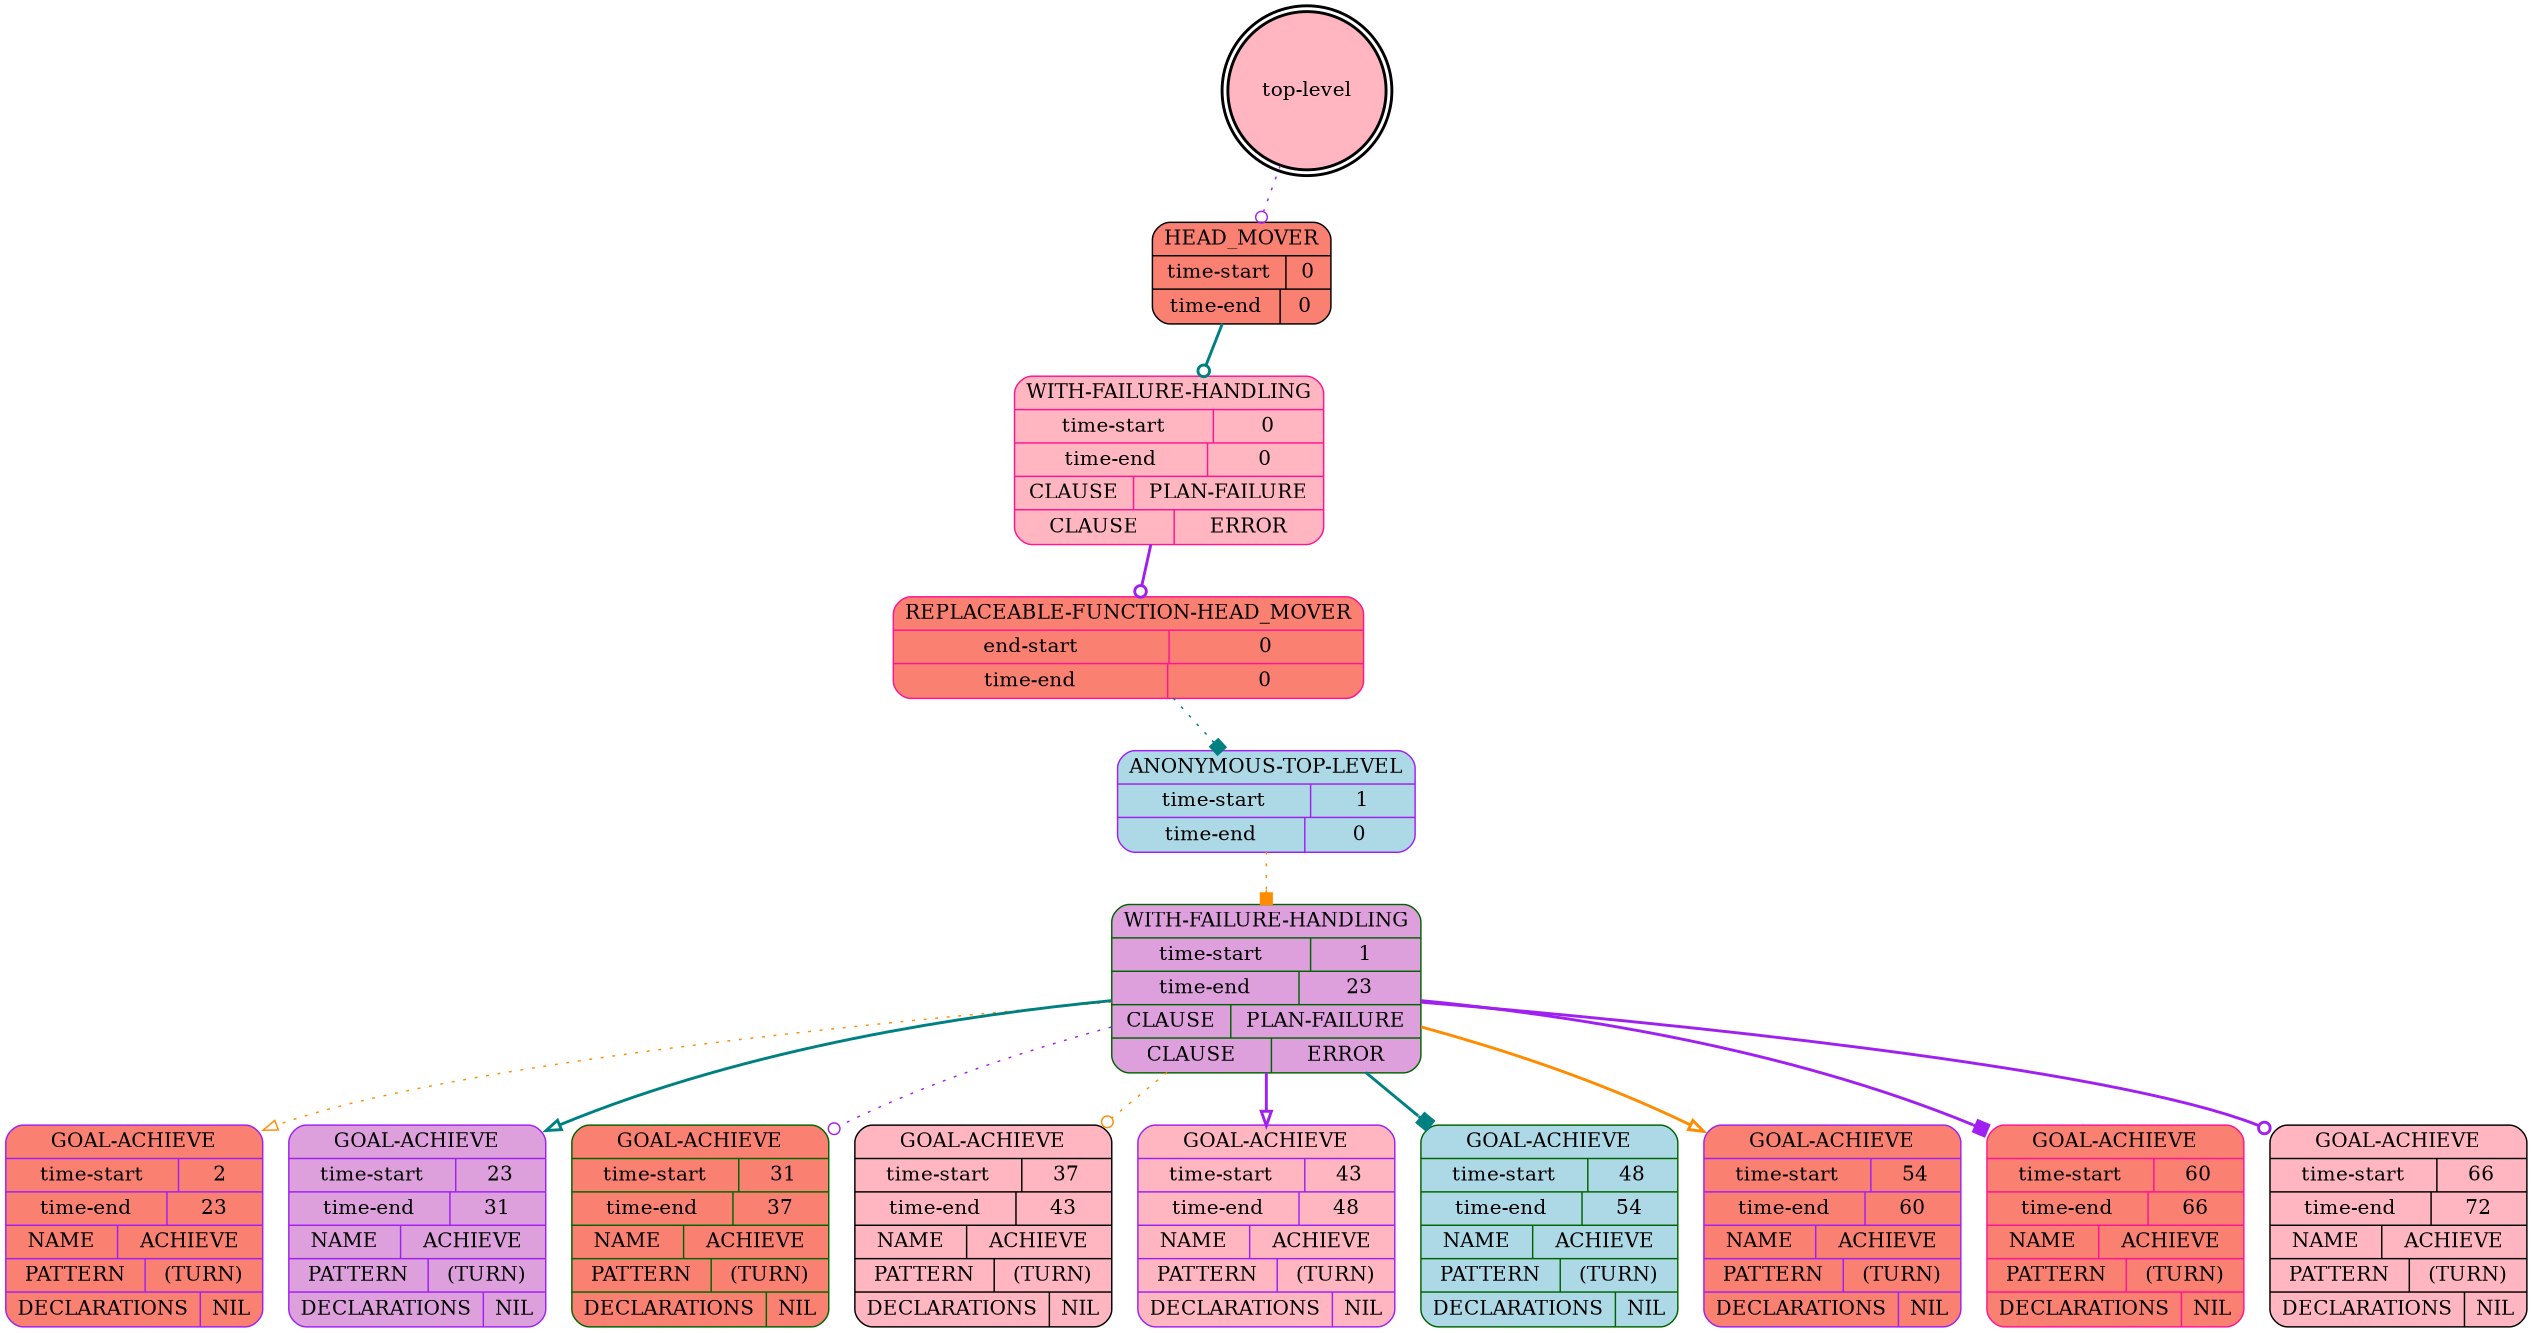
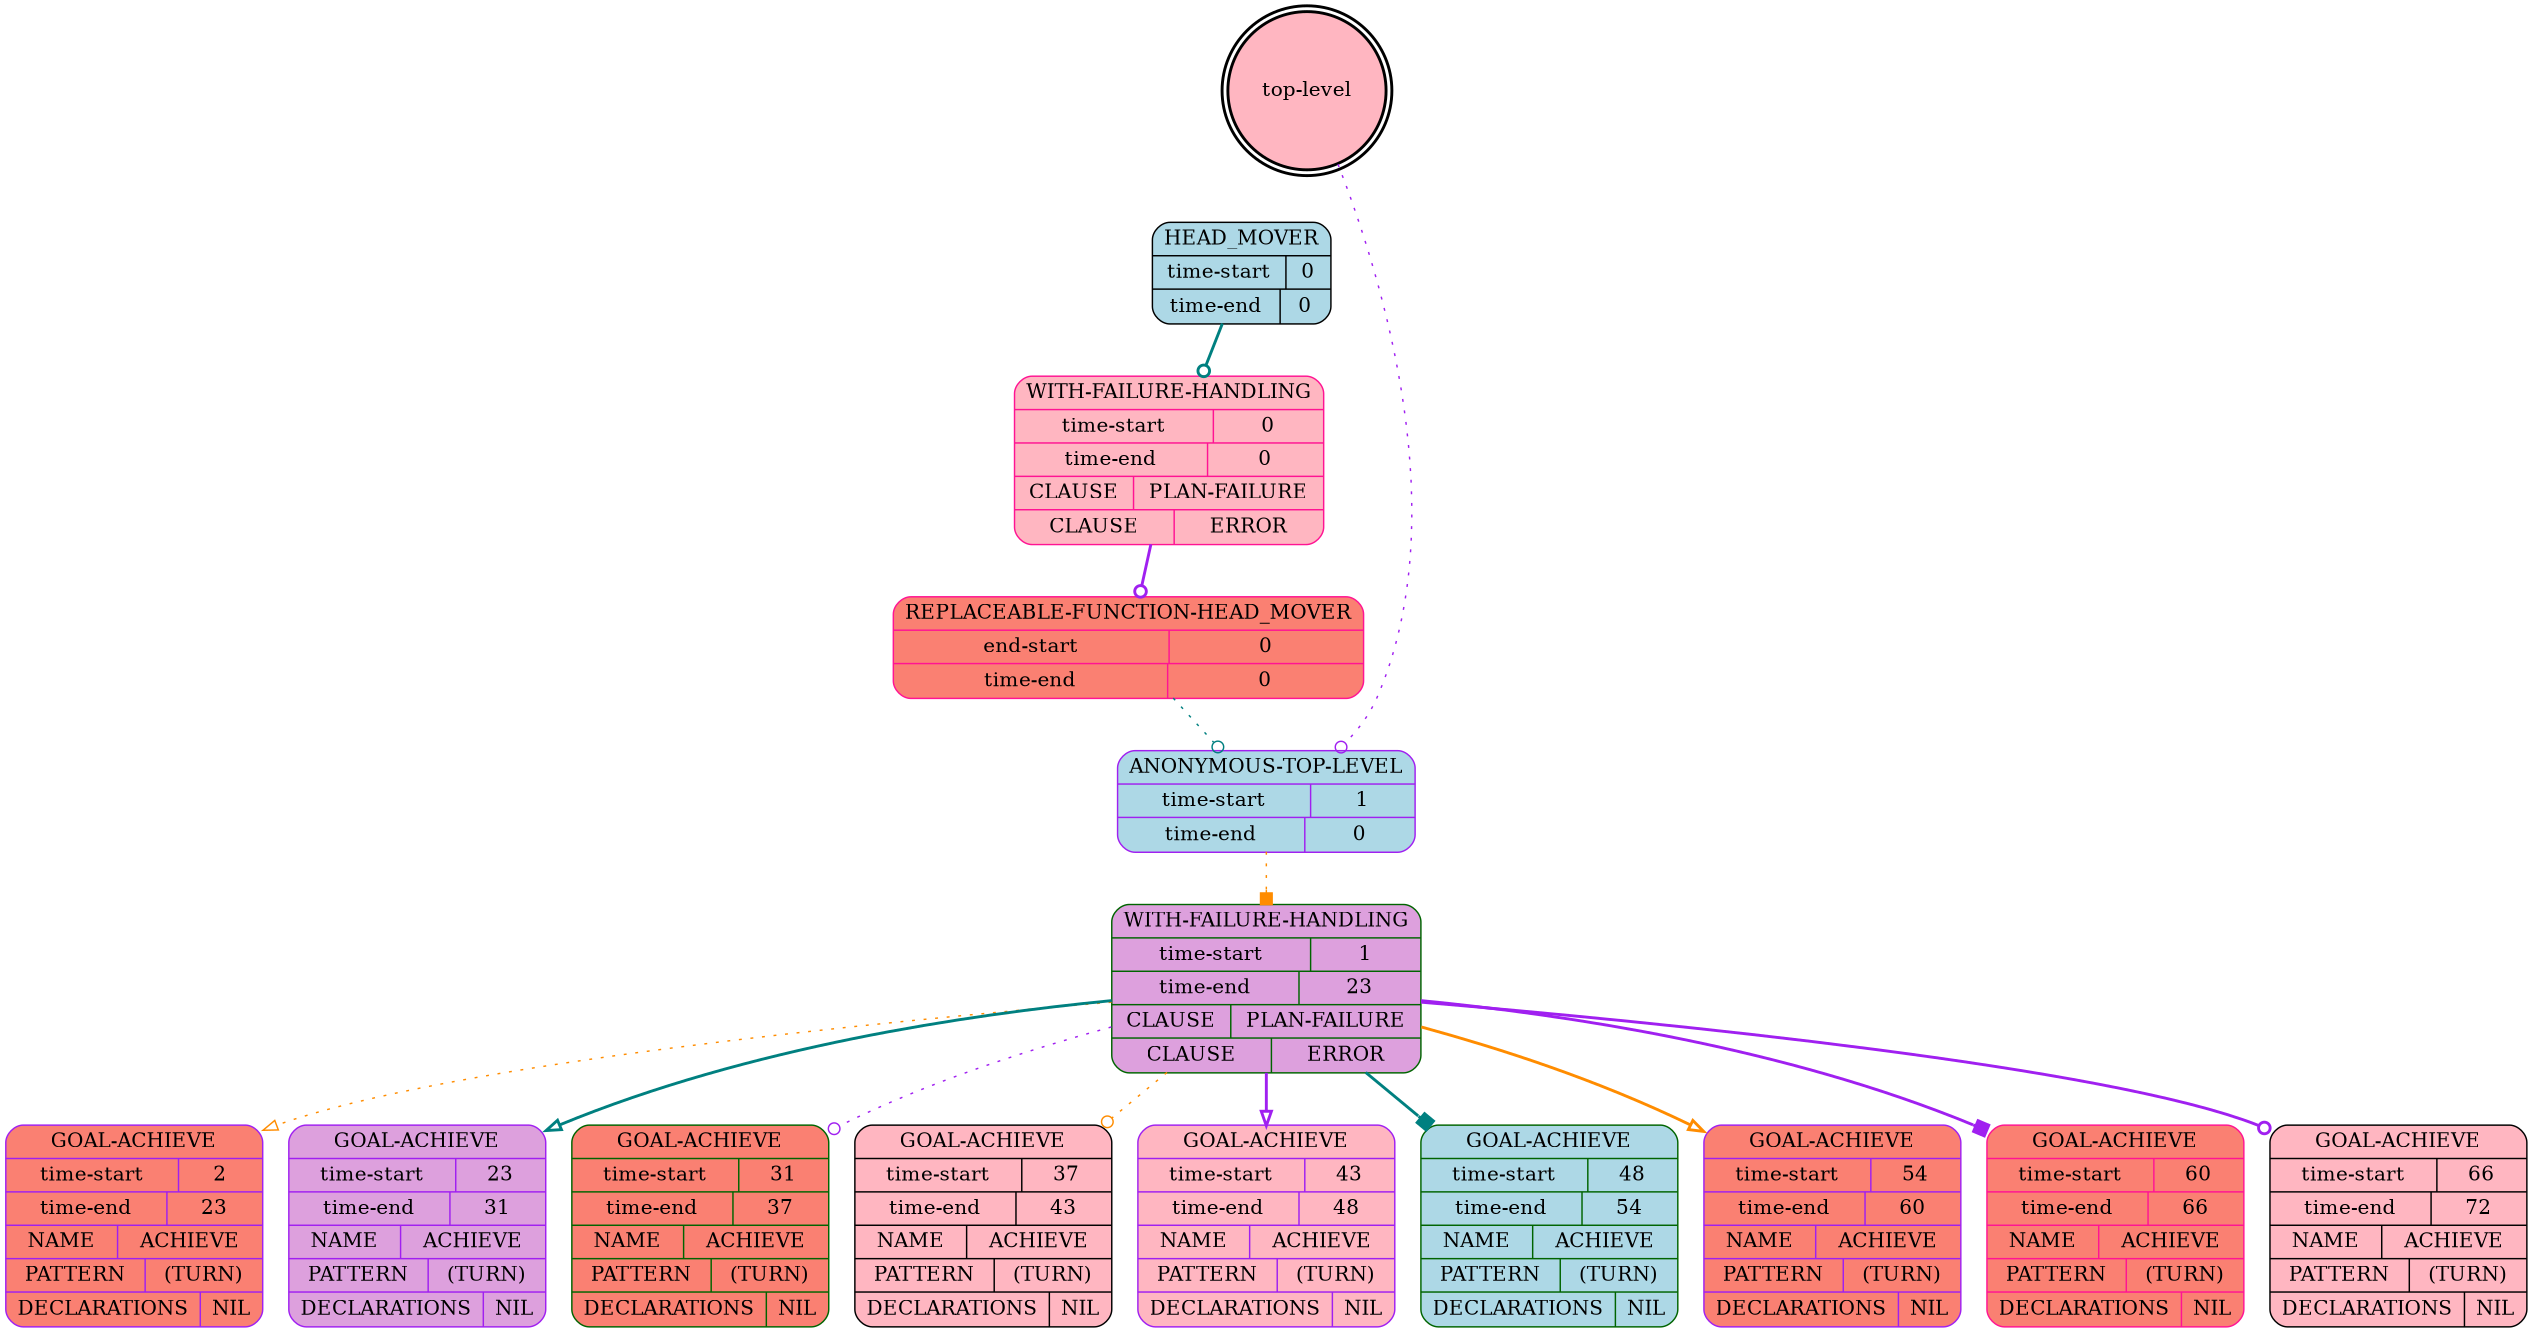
(1272, 189) -> (1409, 456)
(1242, 273) -> (1242, 273)
(1193, 720) -> (1193, 720)
